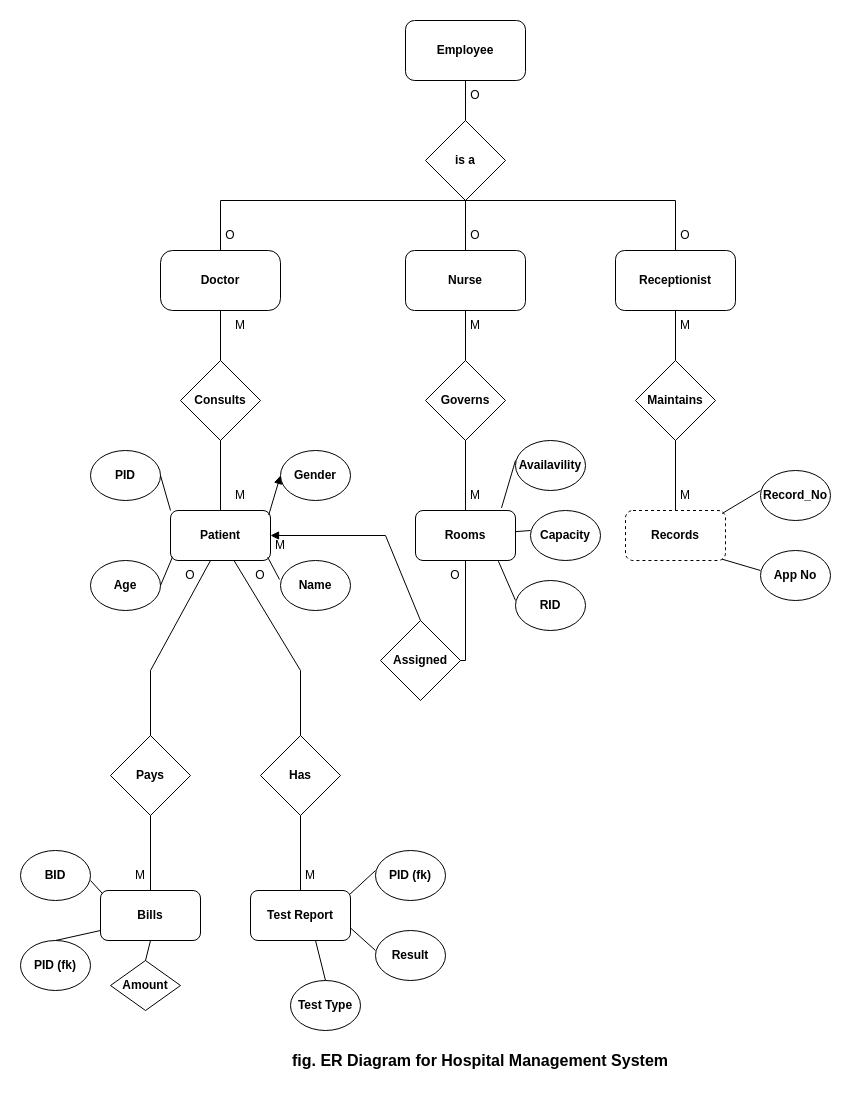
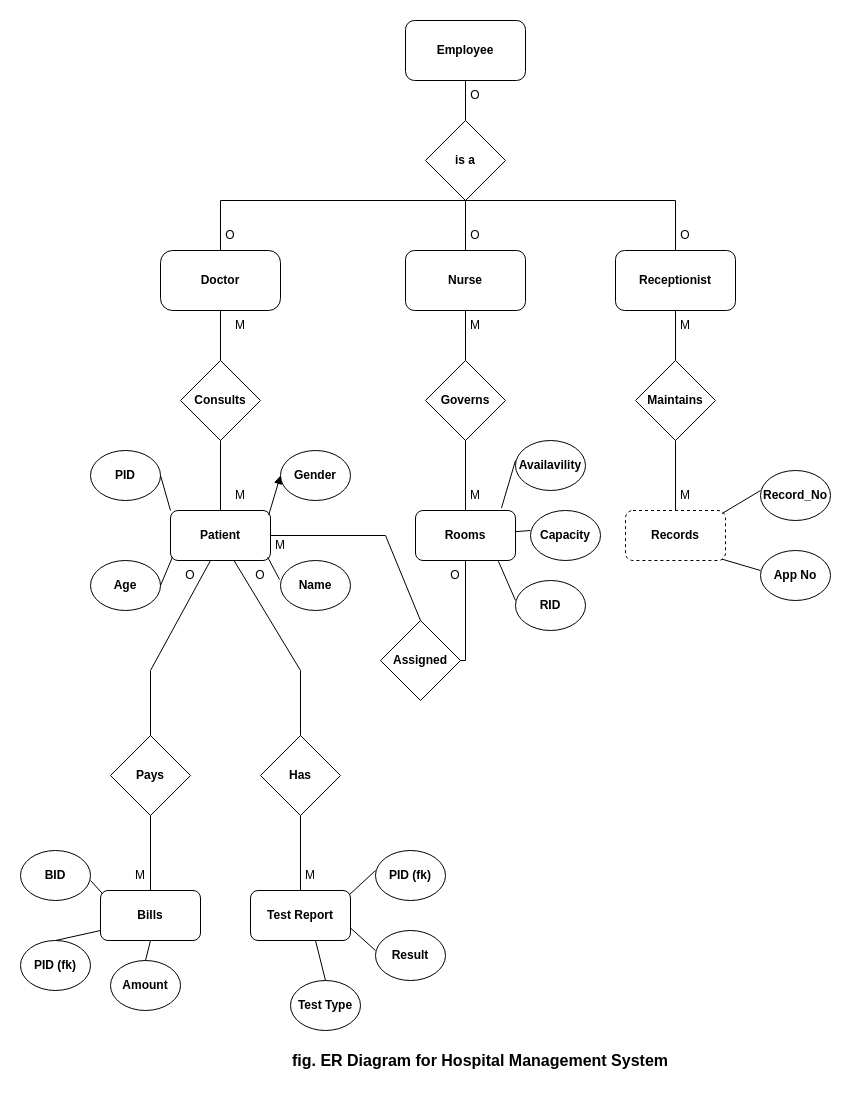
(280, 536) -> (277, 536)
(146, 986) -> (146, 986)
